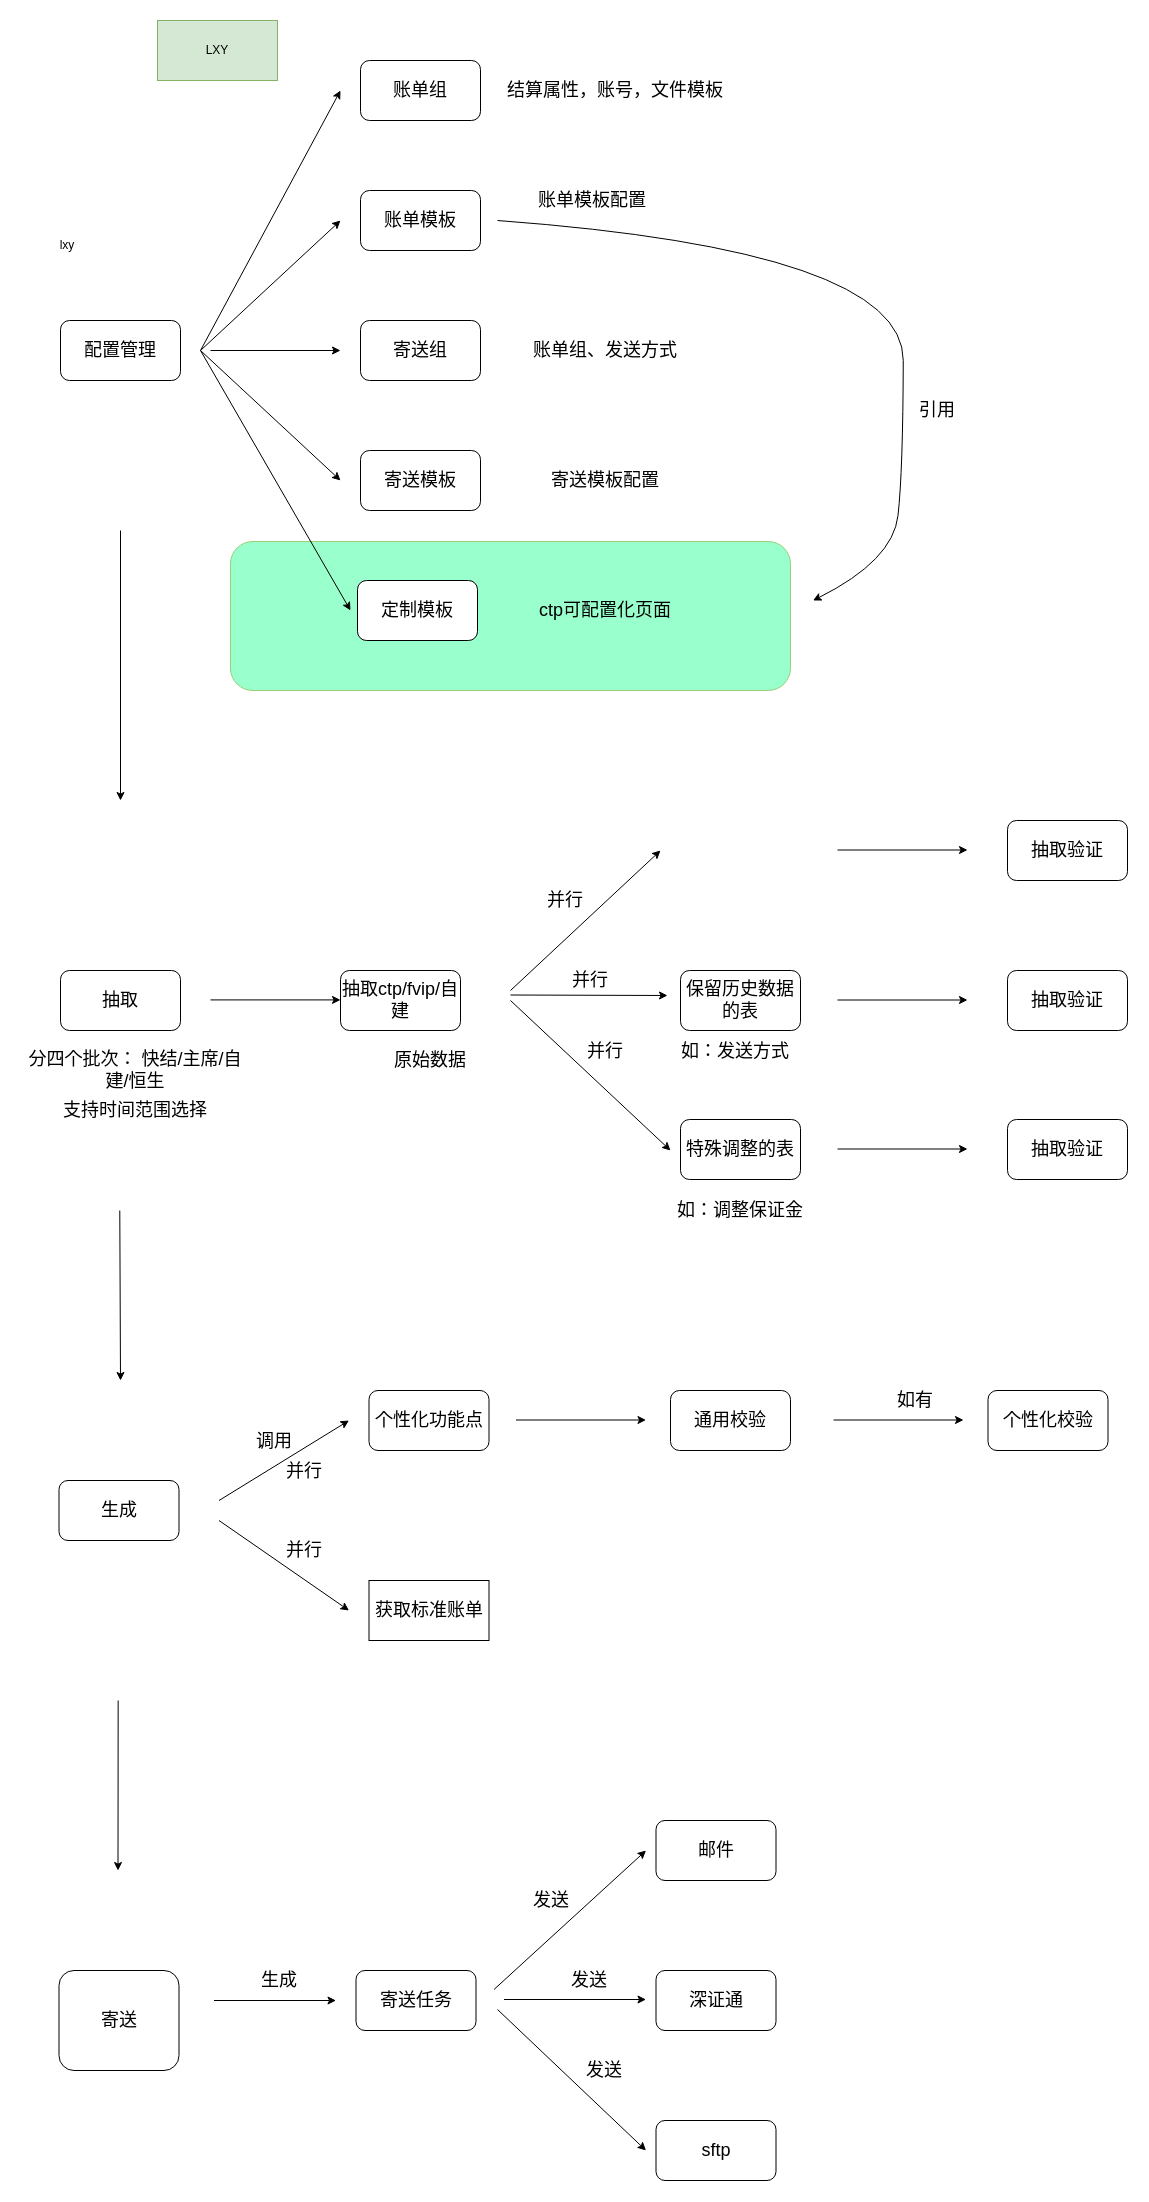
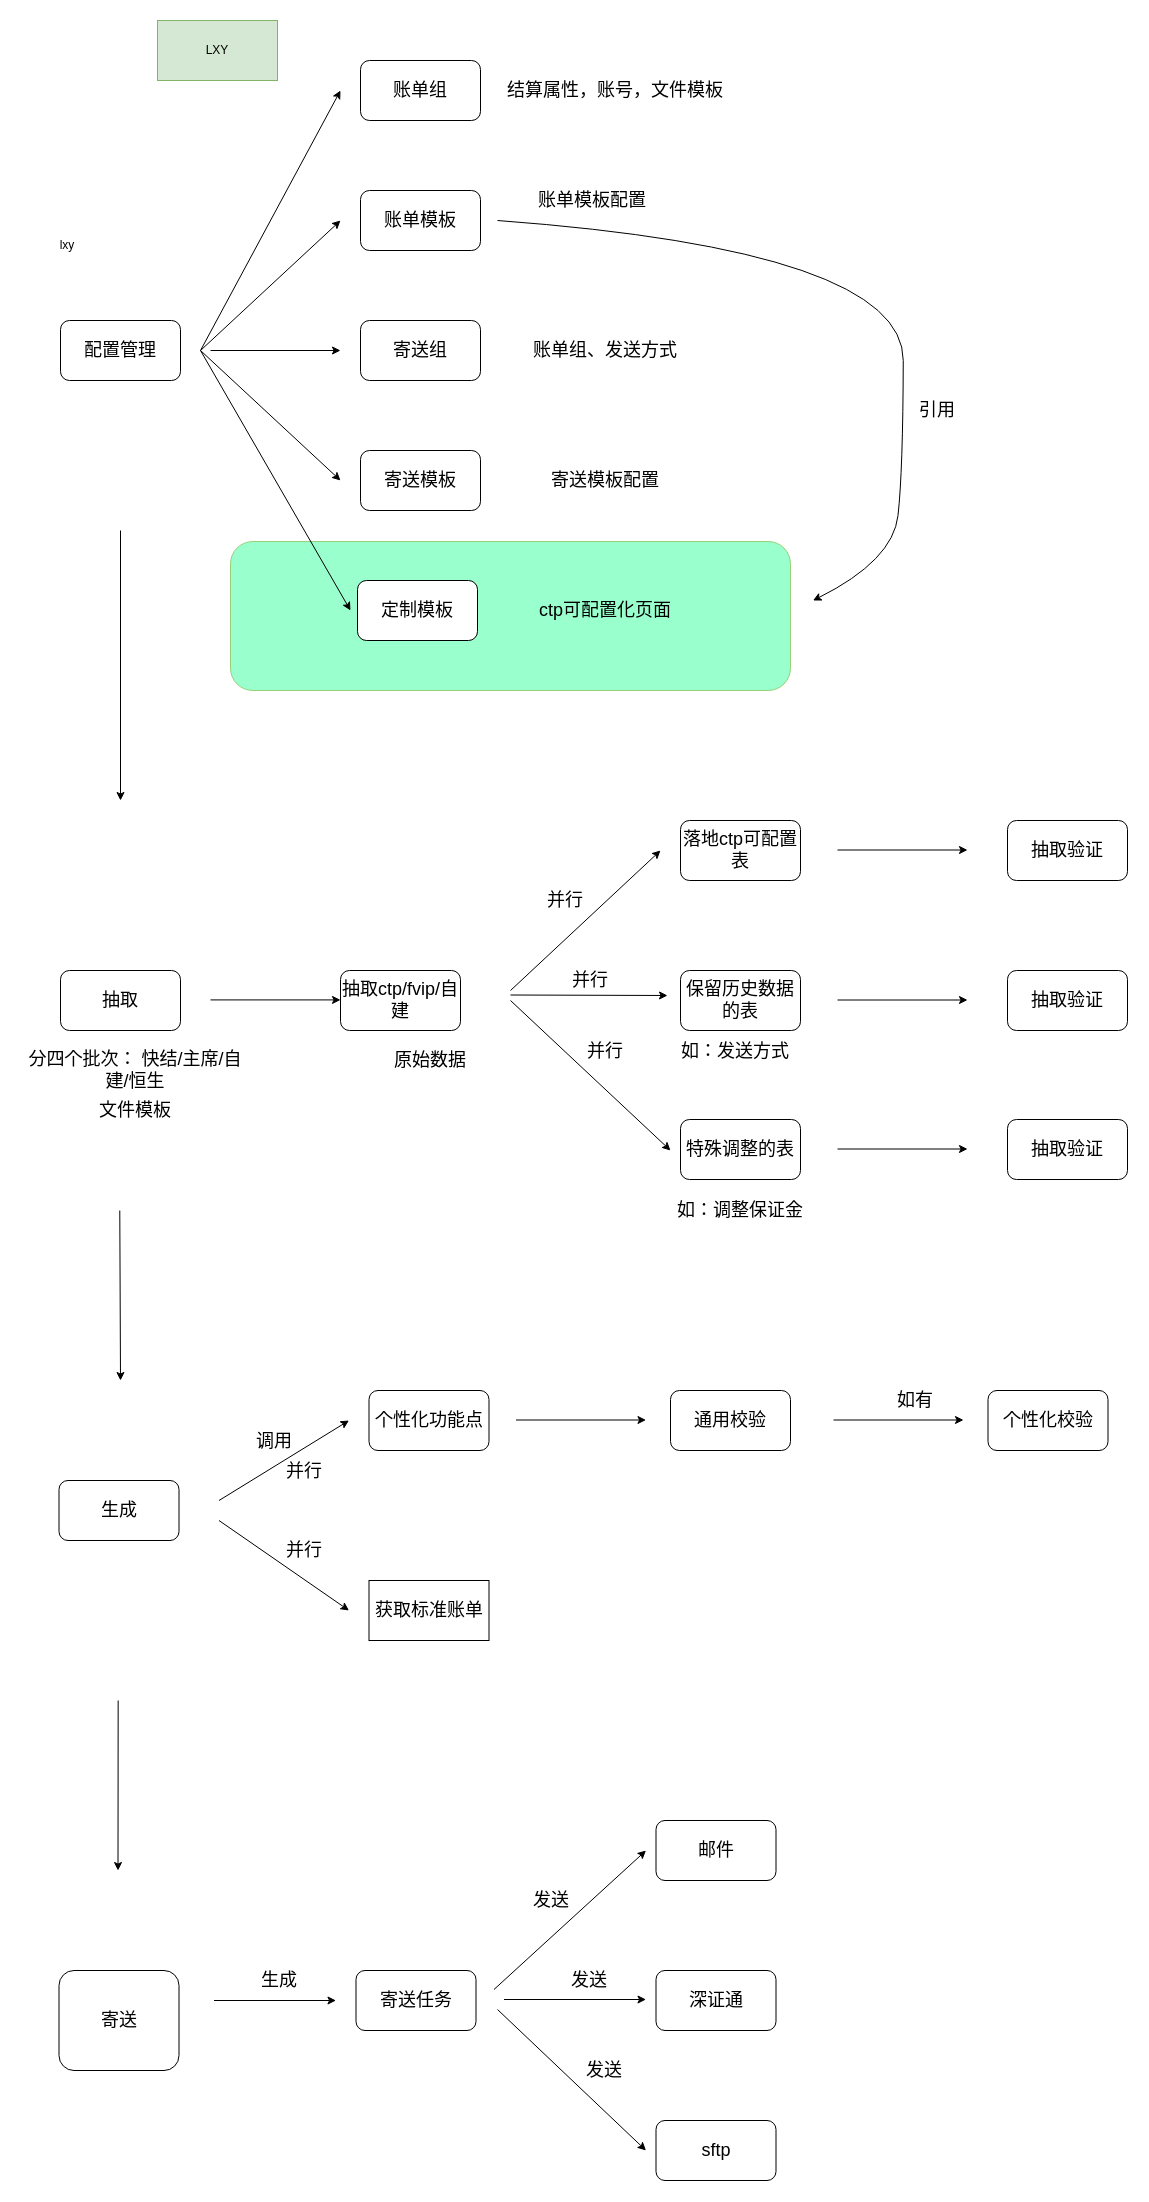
none -> (741, 851)
(136, 1111) -> (136, 1111)
